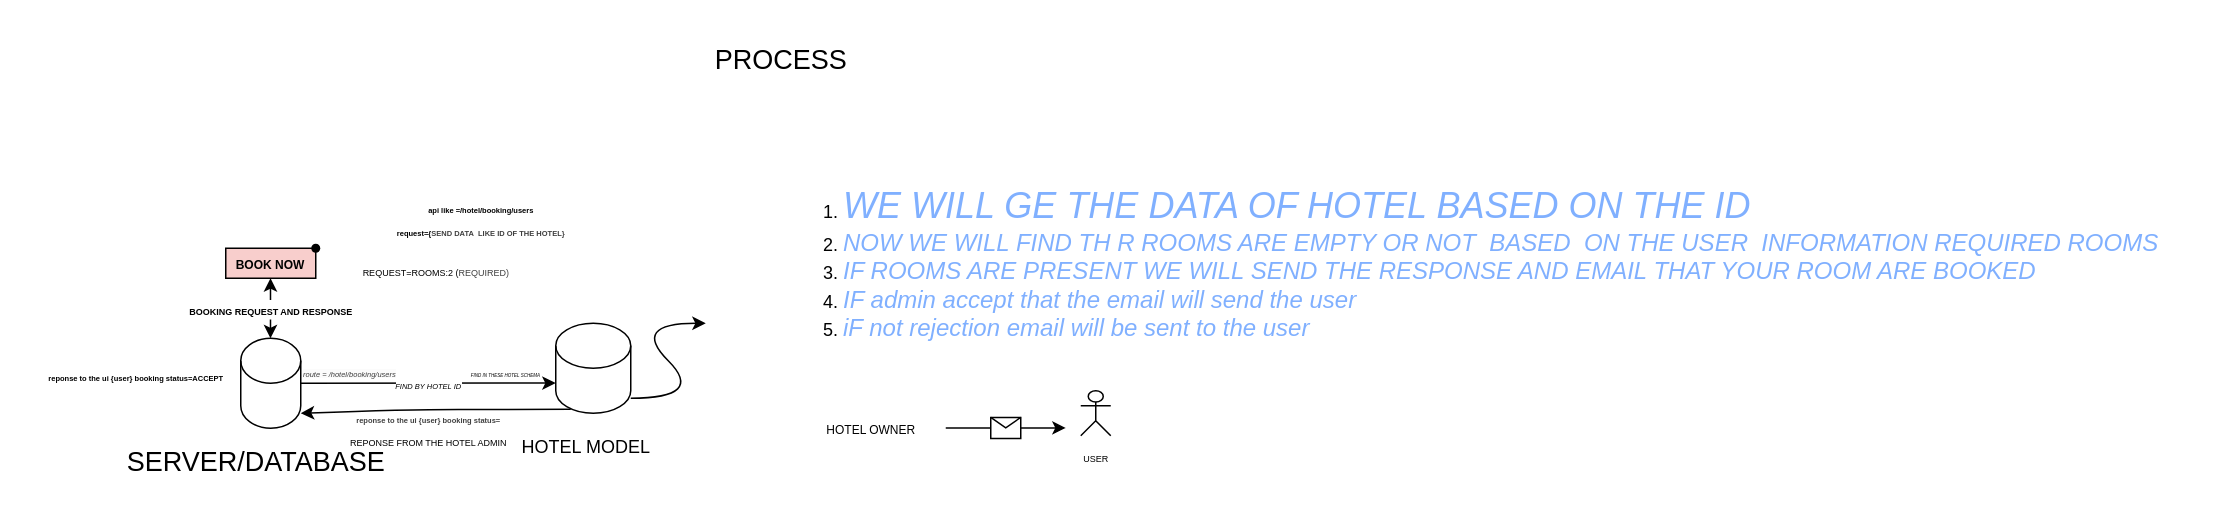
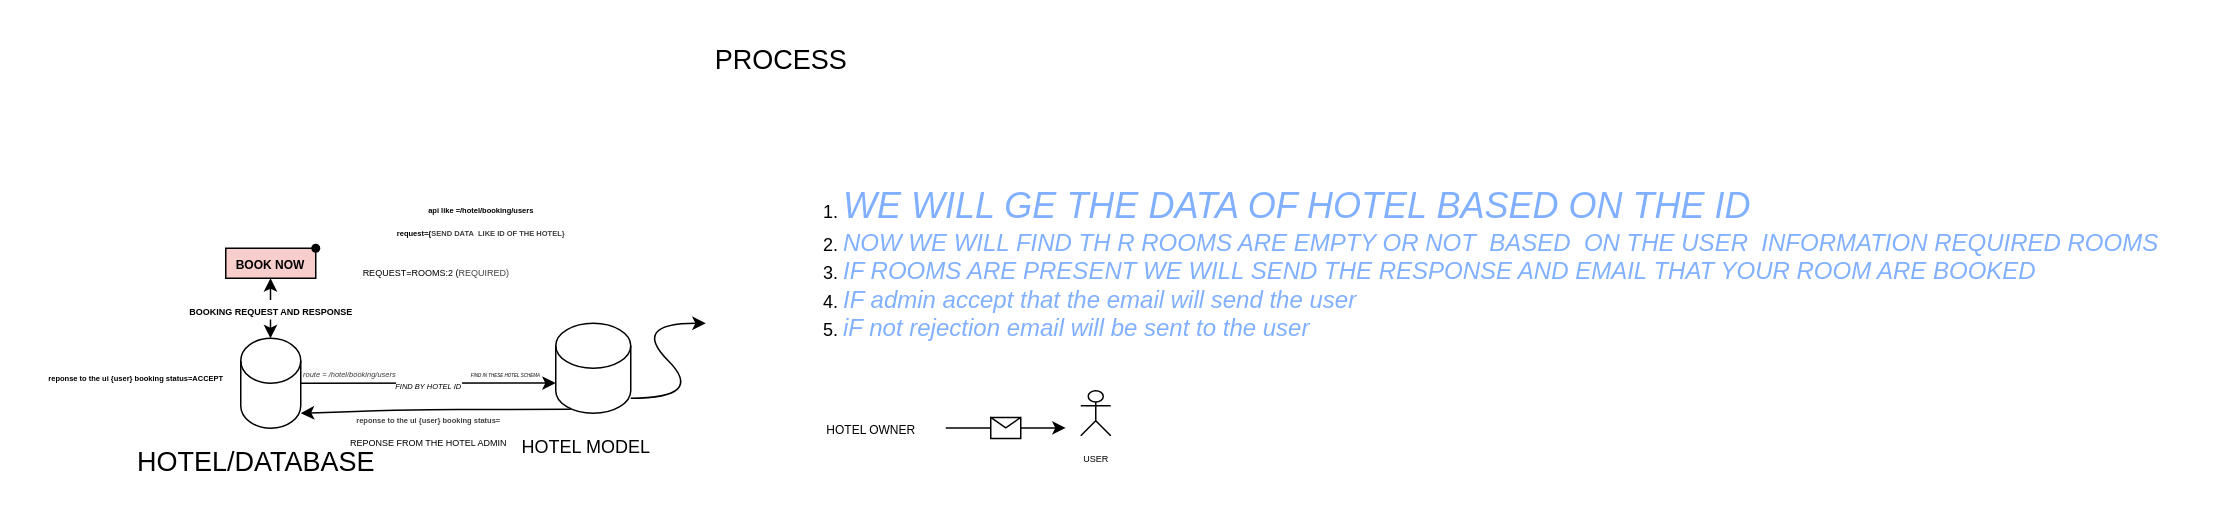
(257, 463) -> (257, 463)
